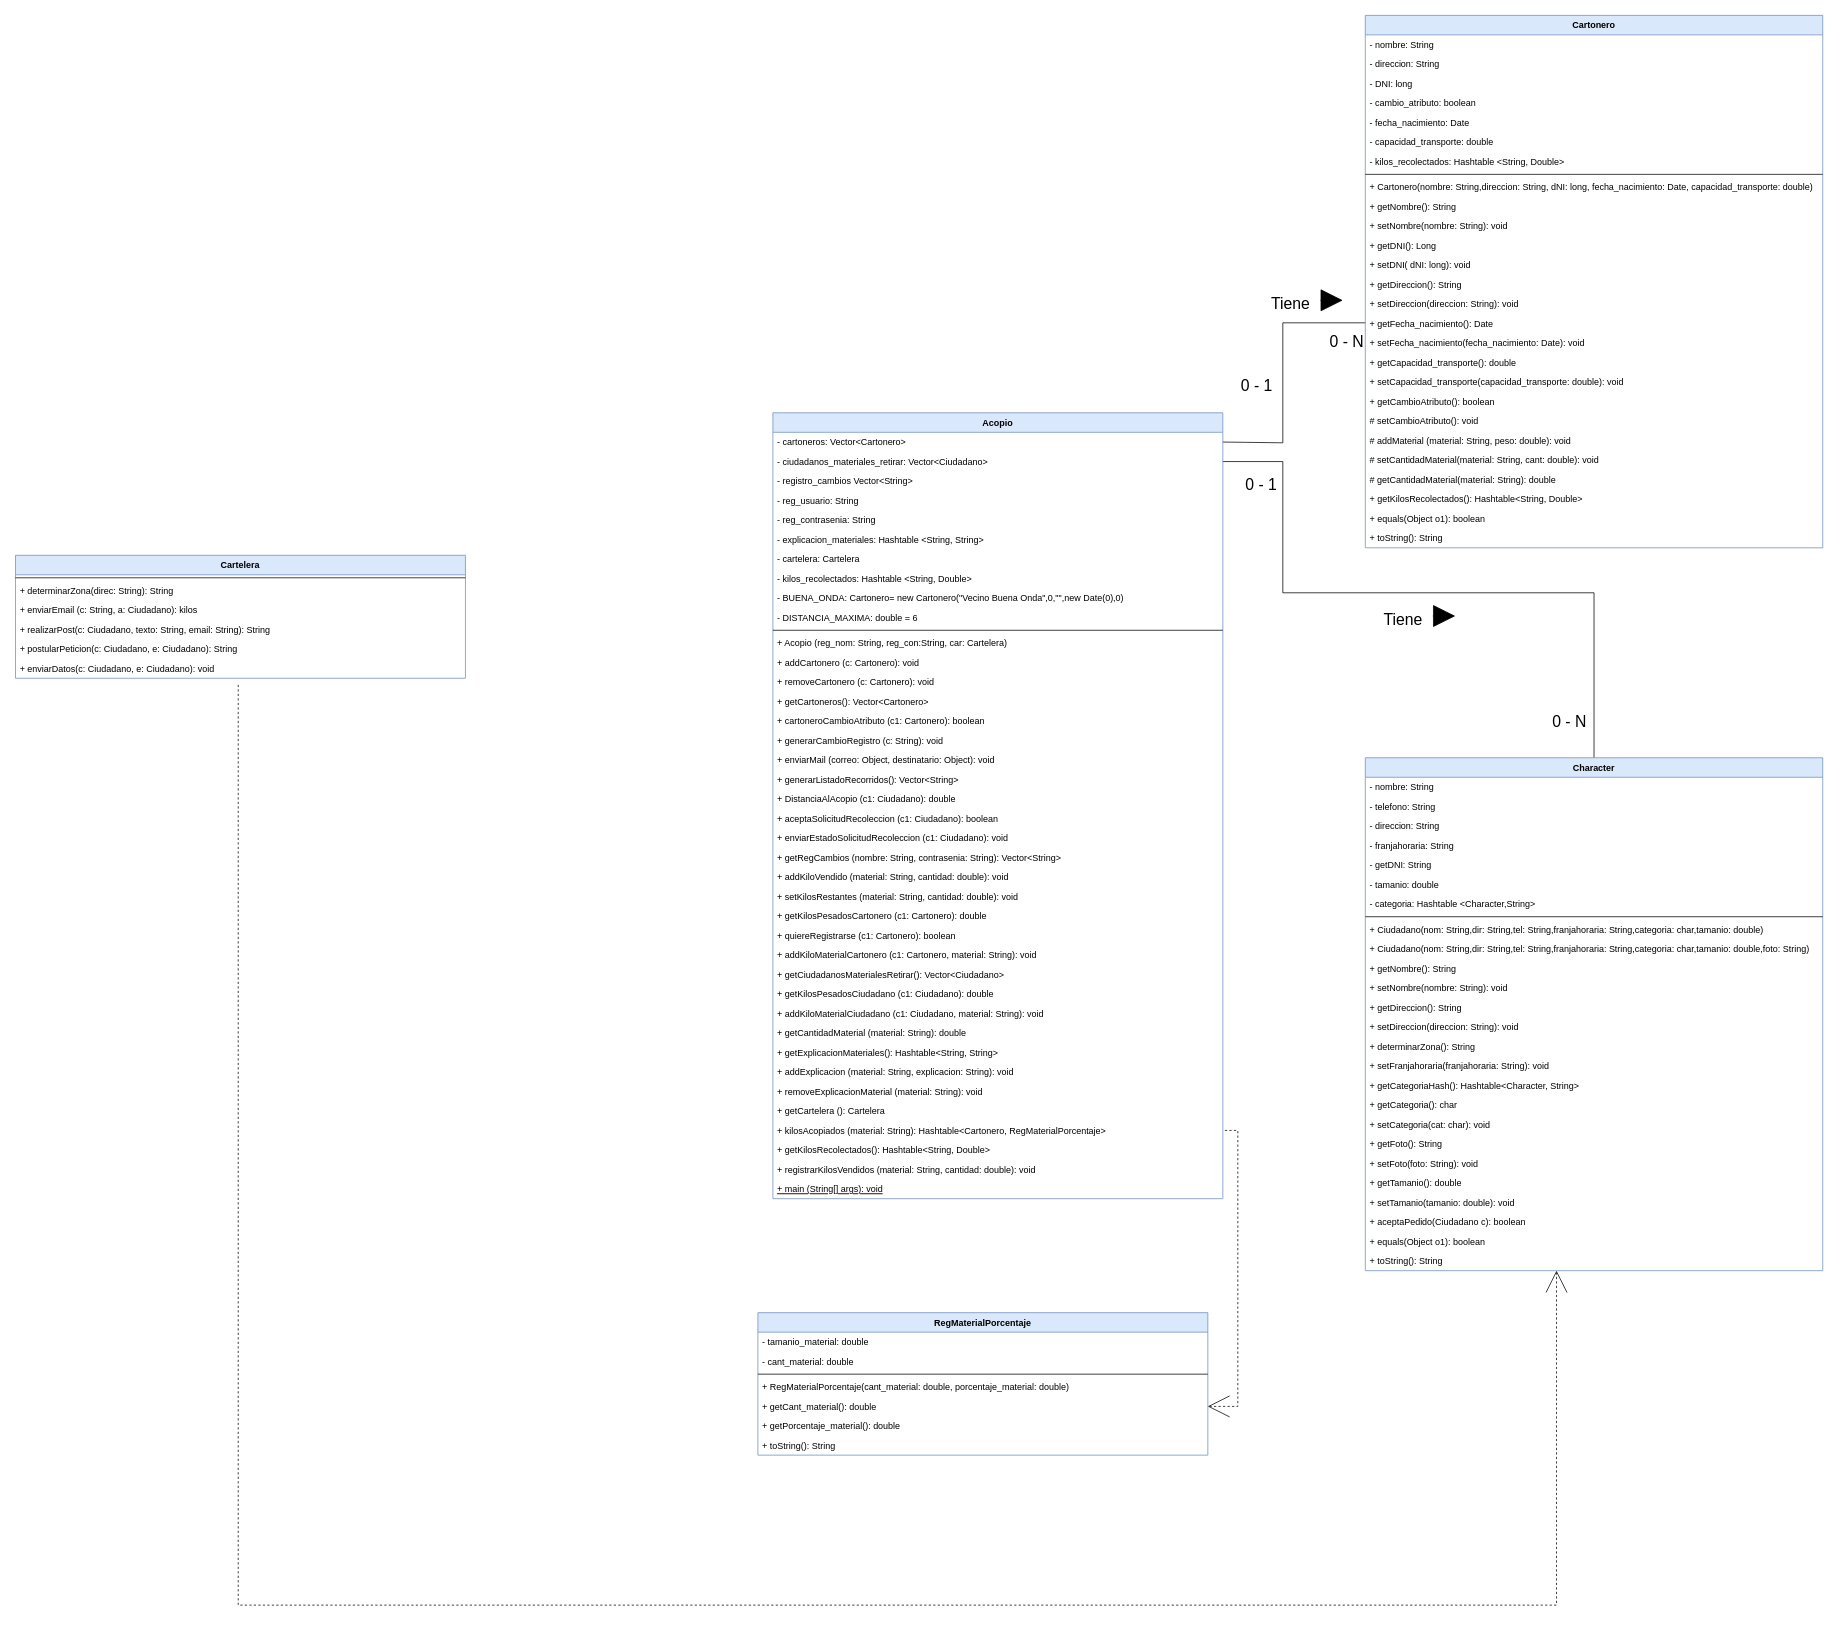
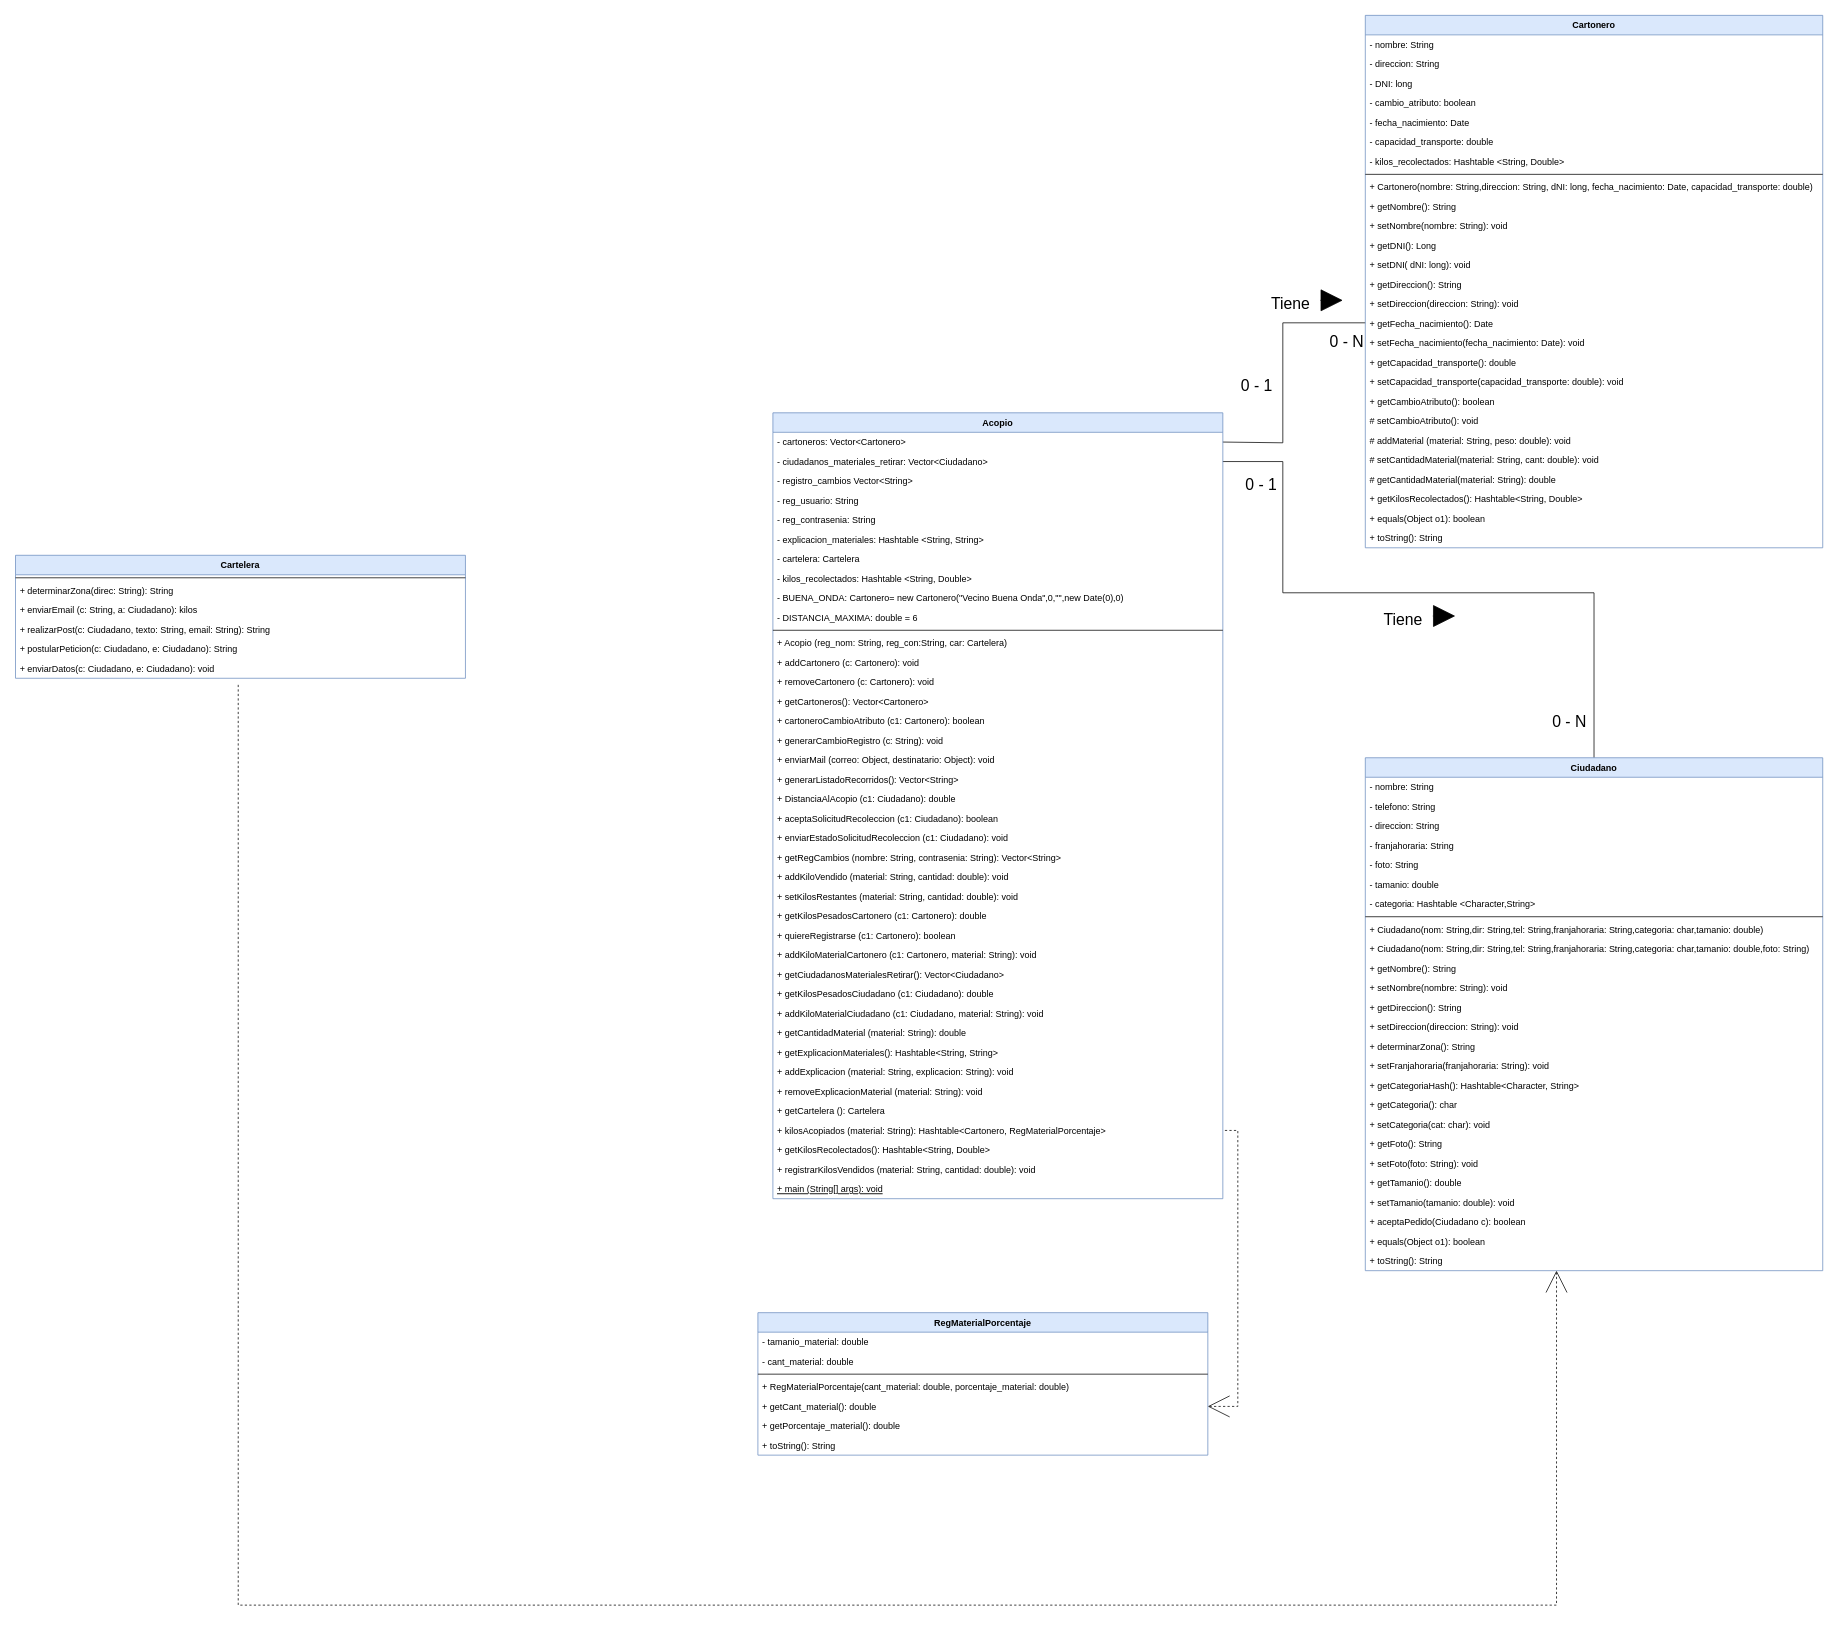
(1594, 768) -> (1594, 768)
(1405, 866) -> (1400, 866)
